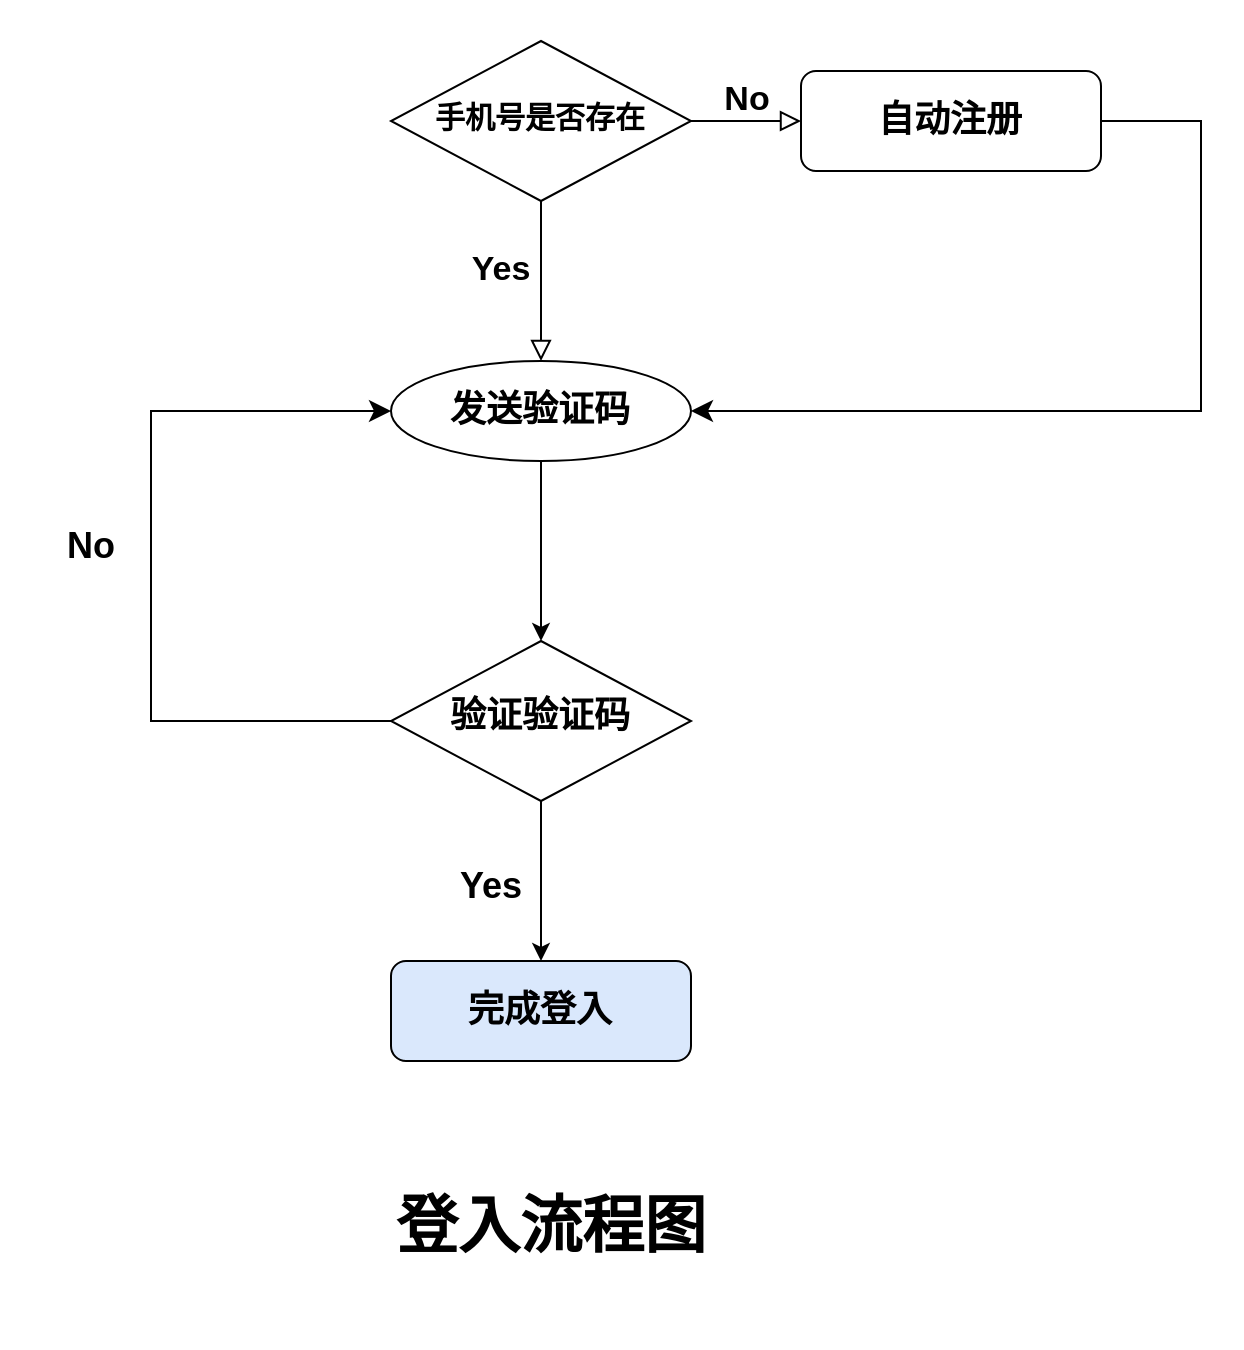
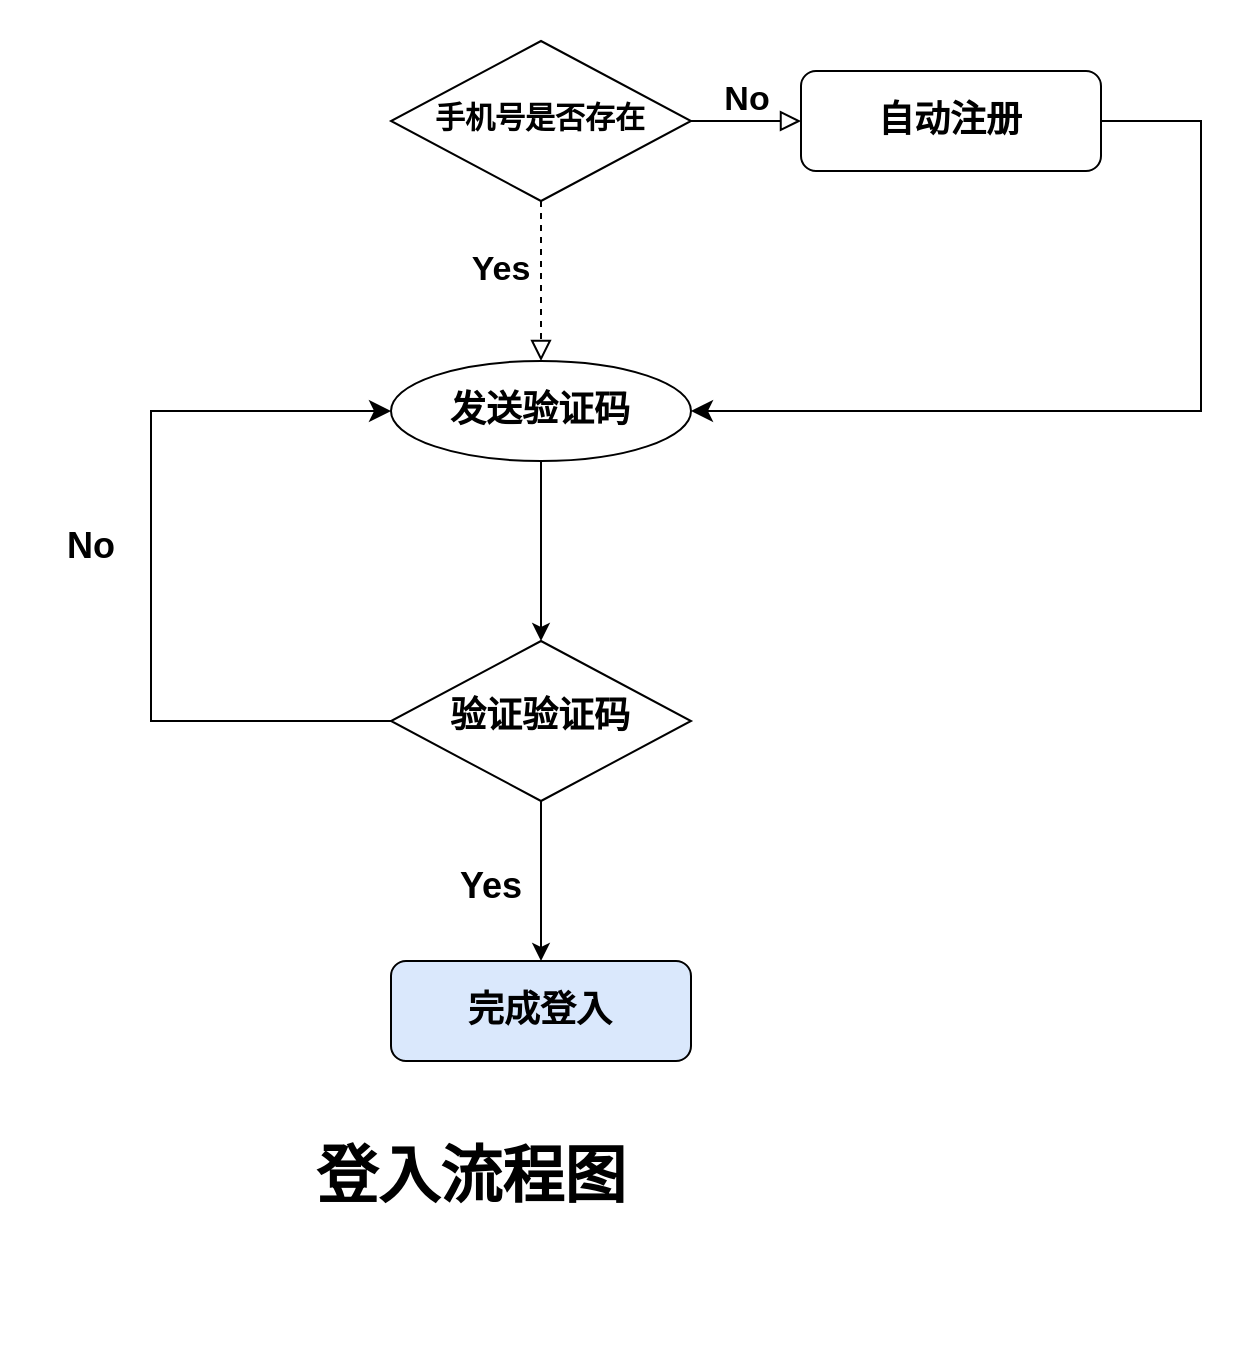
(541, 272) -> (541, 272)
(551, 1227) -> (471, 1177)
